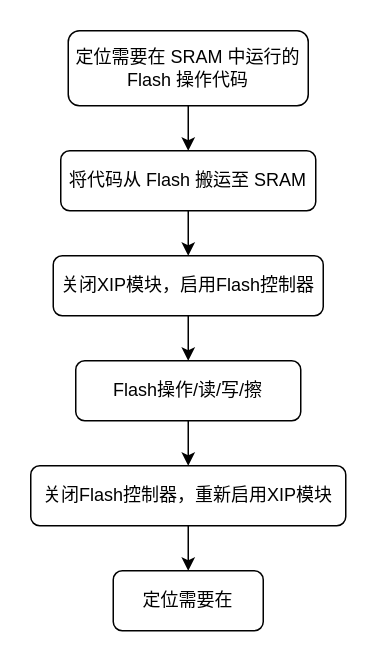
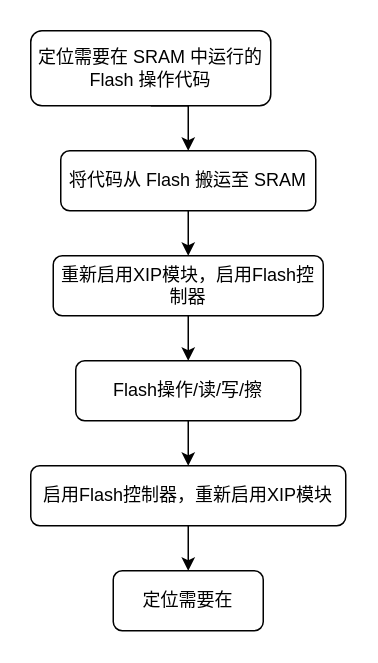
(188, 68) -> (151, 68)
(188, 286) -> (188, 286)
(188, 496) -> (188, 496)
